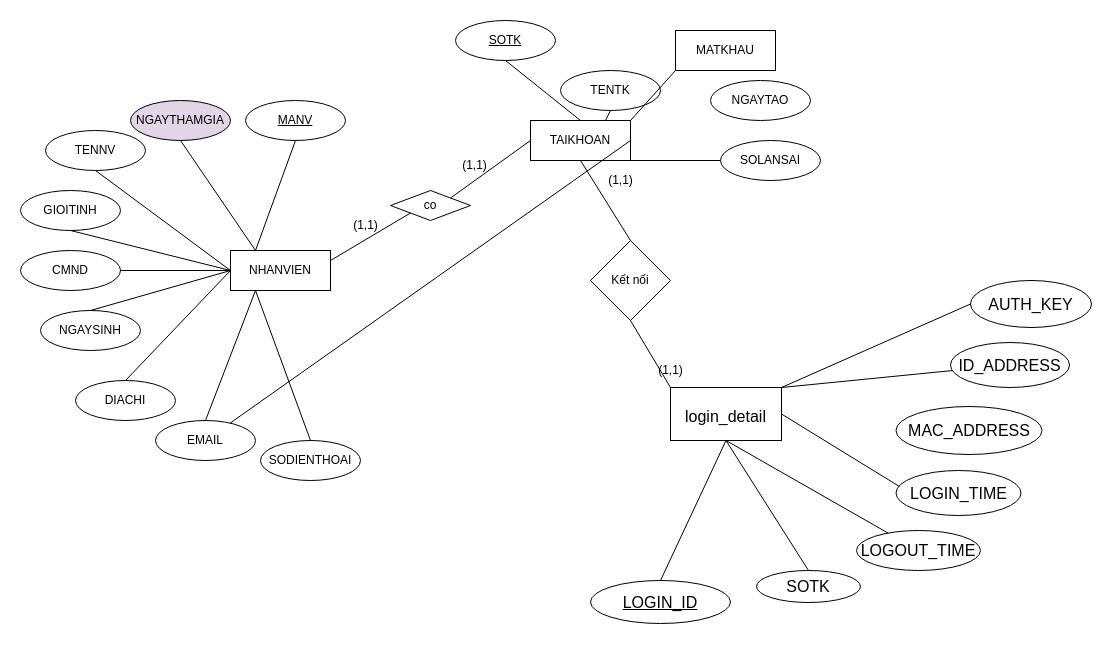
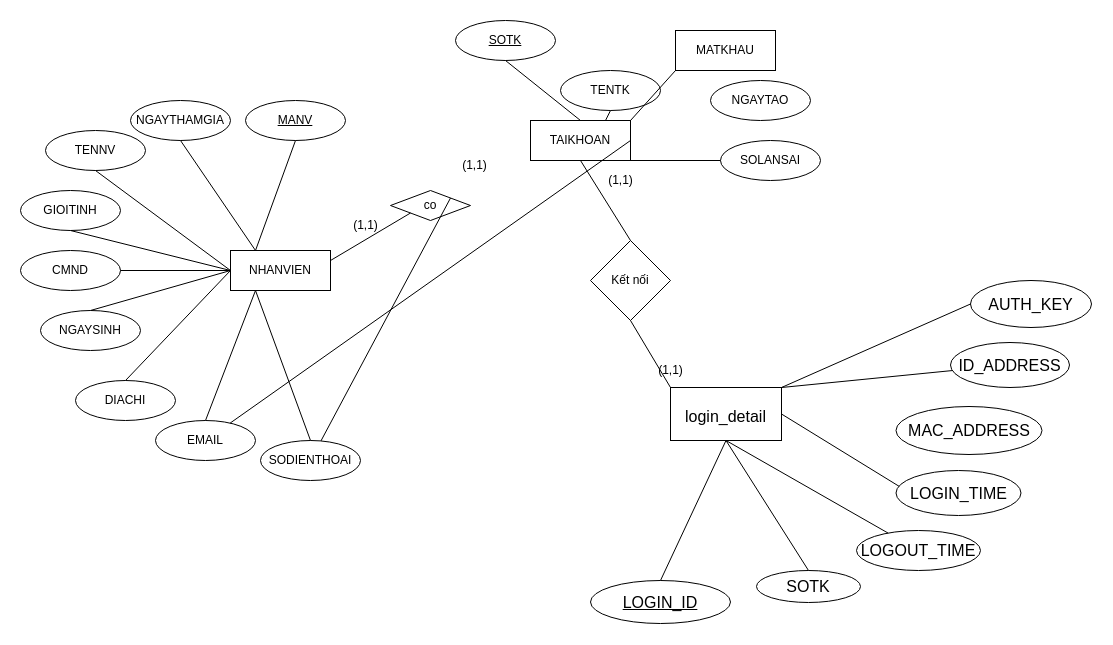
(181, 121) -> (181, 121)
(491, 169) -> (355, 376)
